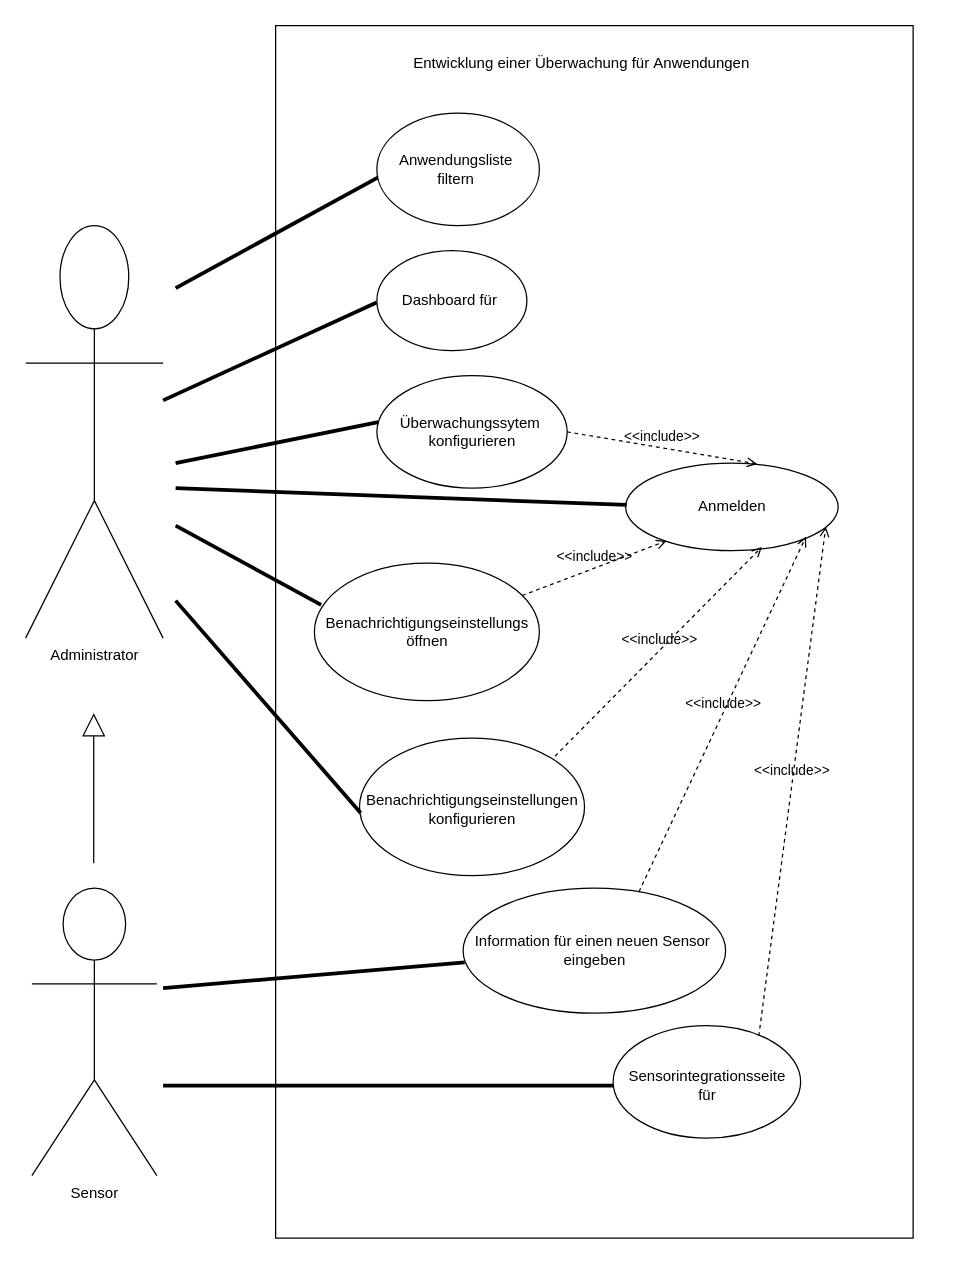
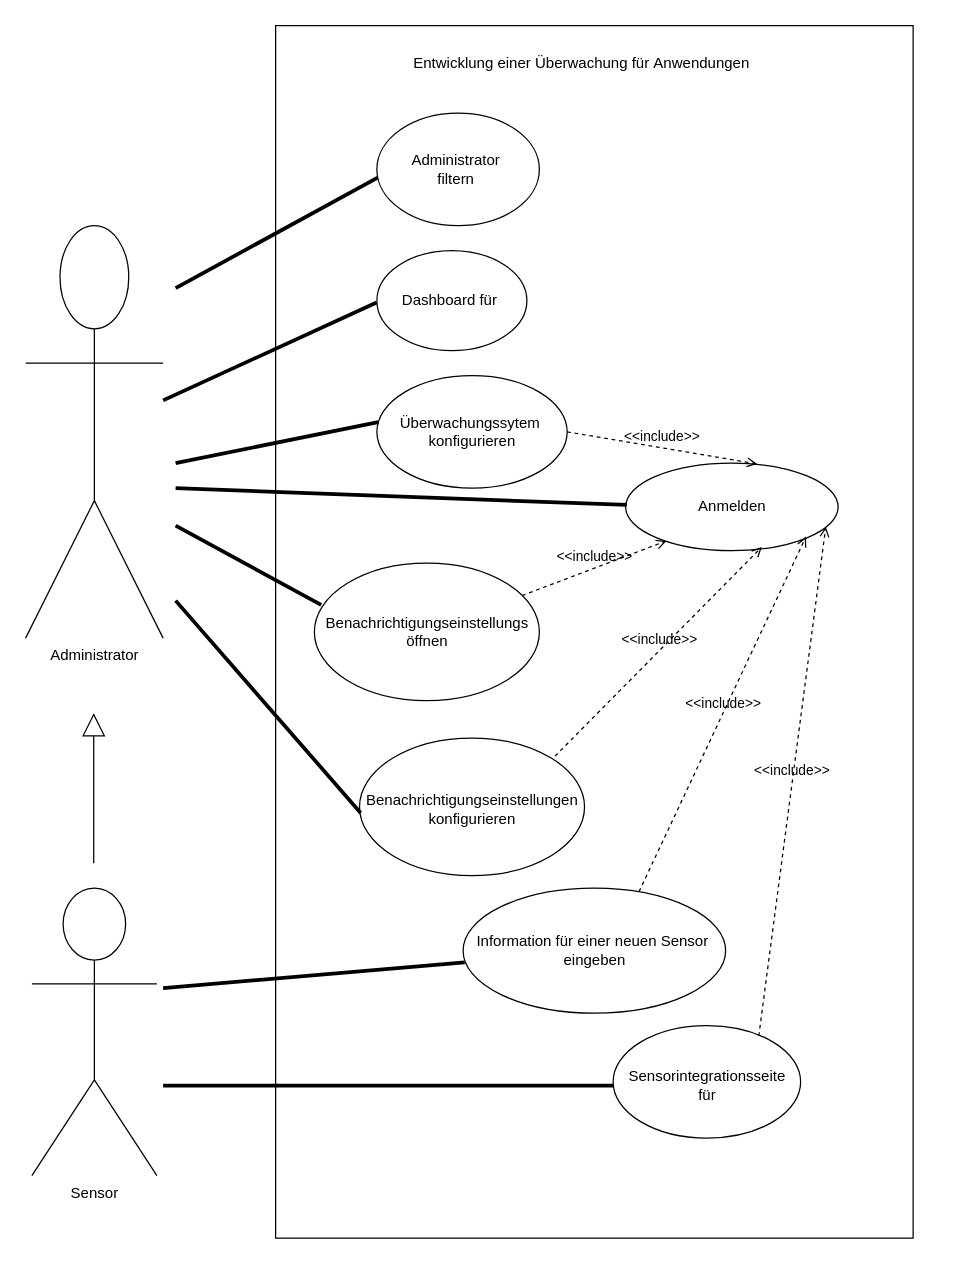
(456, 169) -> (456, 169)
(595, 951) -> (595, 951)
